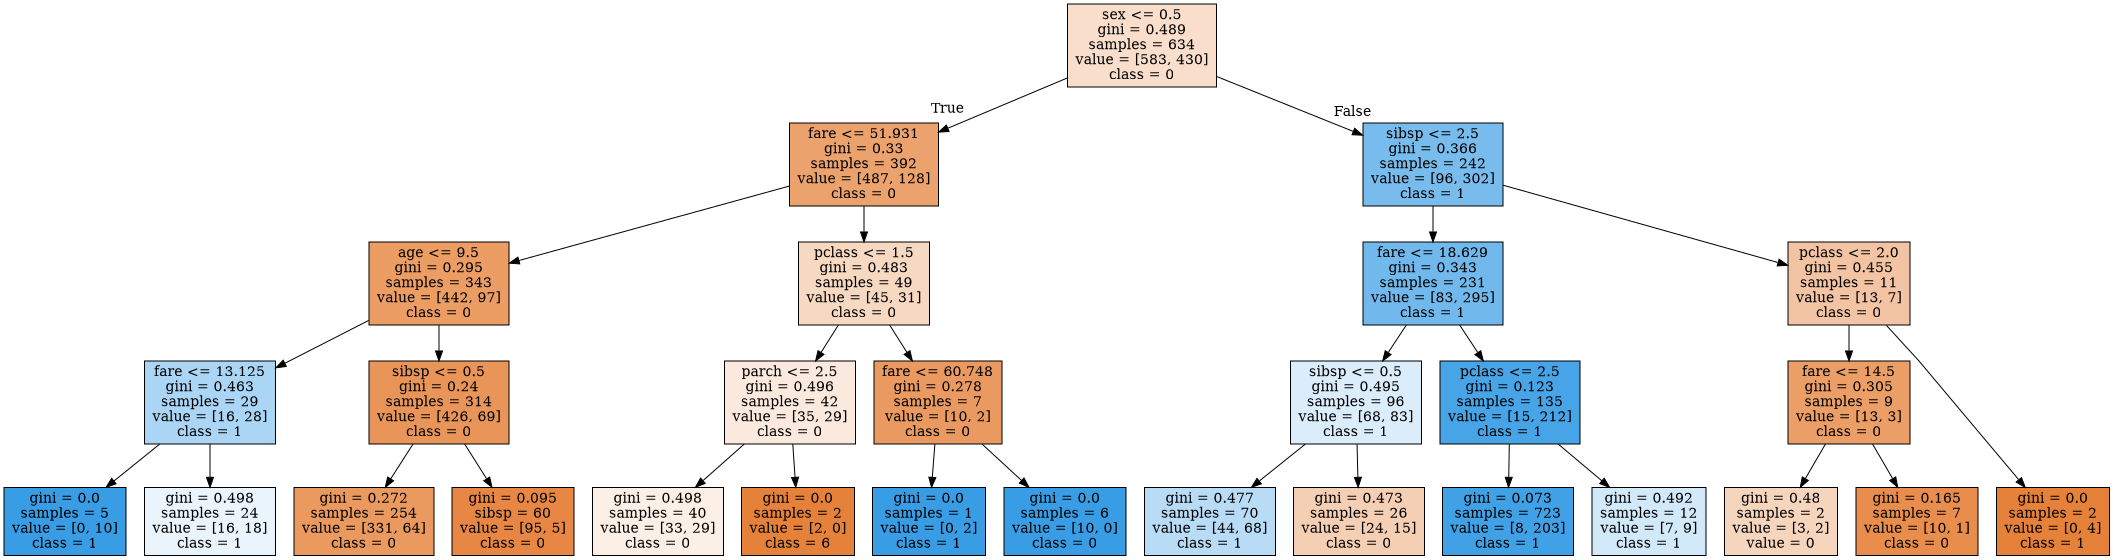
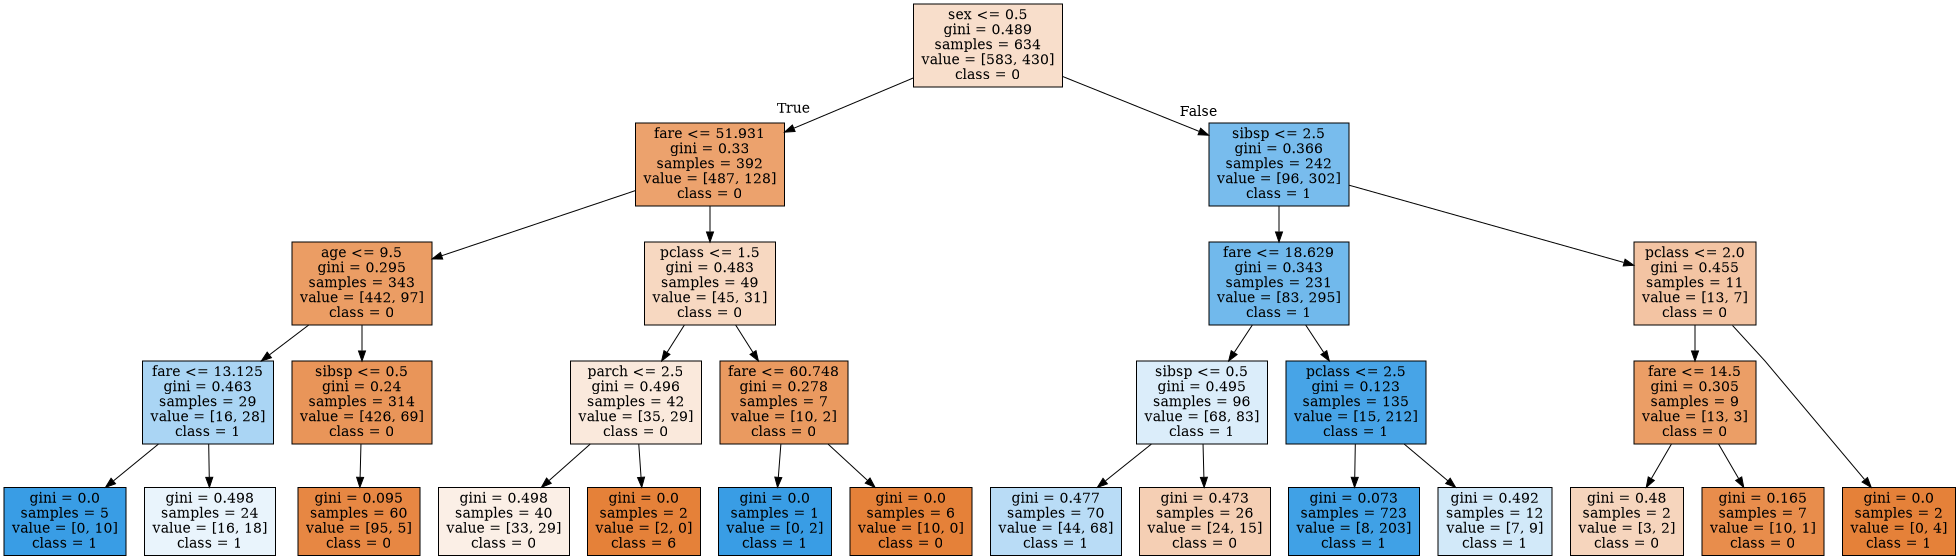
(364, 522) -> none
(513, 522) -> (359, 522)
(1065, 522) -> (911, 522)
(1781, 522) -> (1627, 522)
